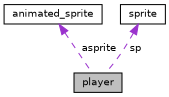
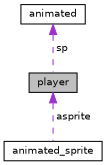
(143, 14) -> (53, 14)
(78, 53) -> (53, 122)
